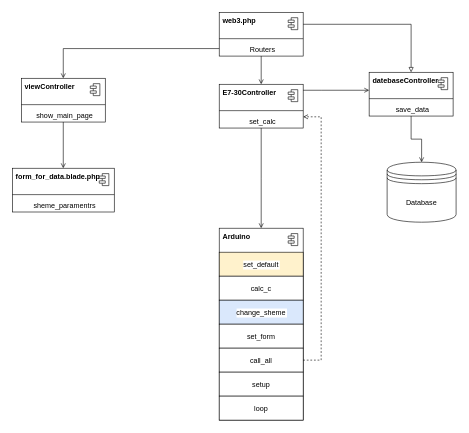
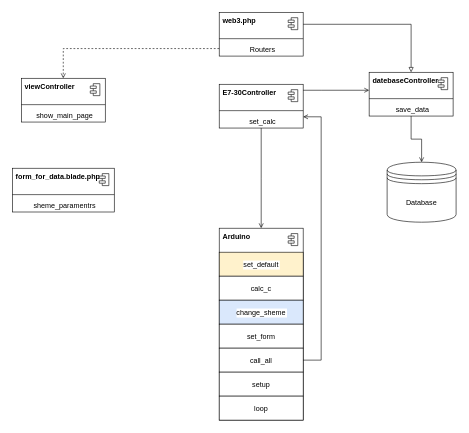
(127, 49) -> (127, 49)
(261, 70) -> none
(63, 145) -> none
(321, 240) -> (321, 240)
